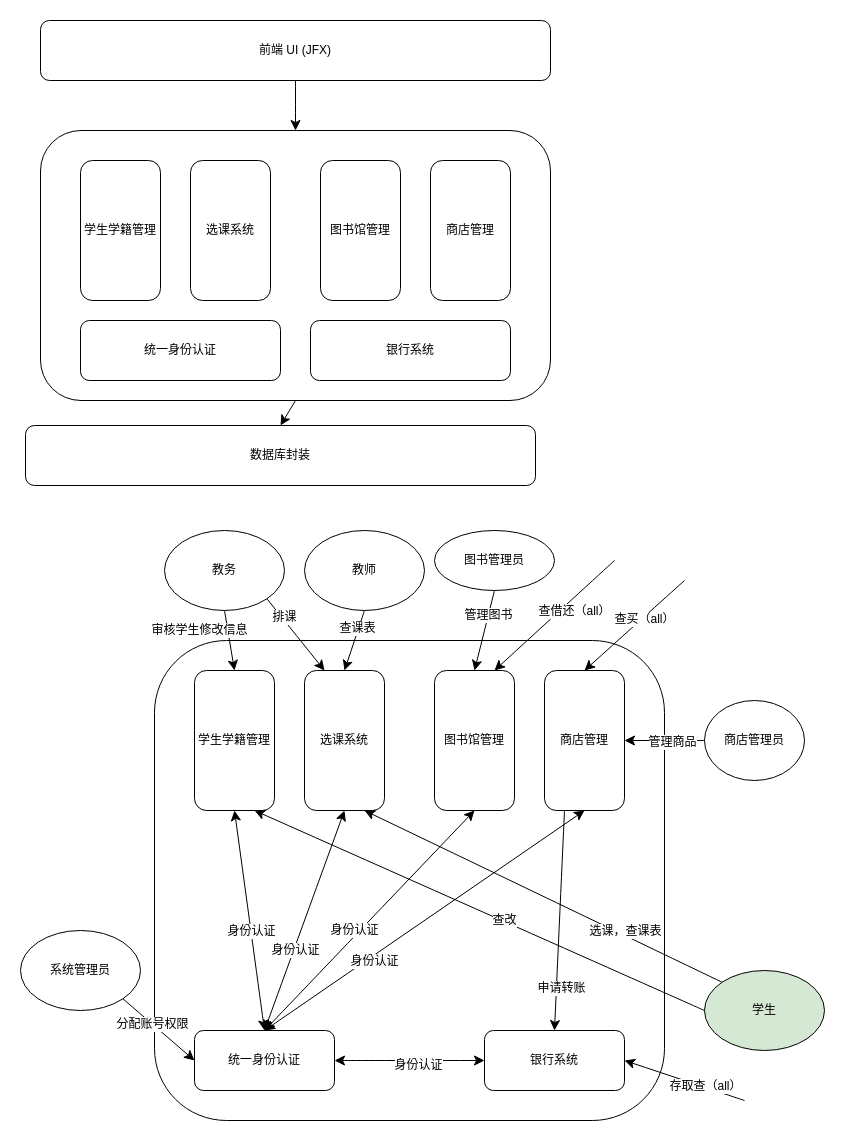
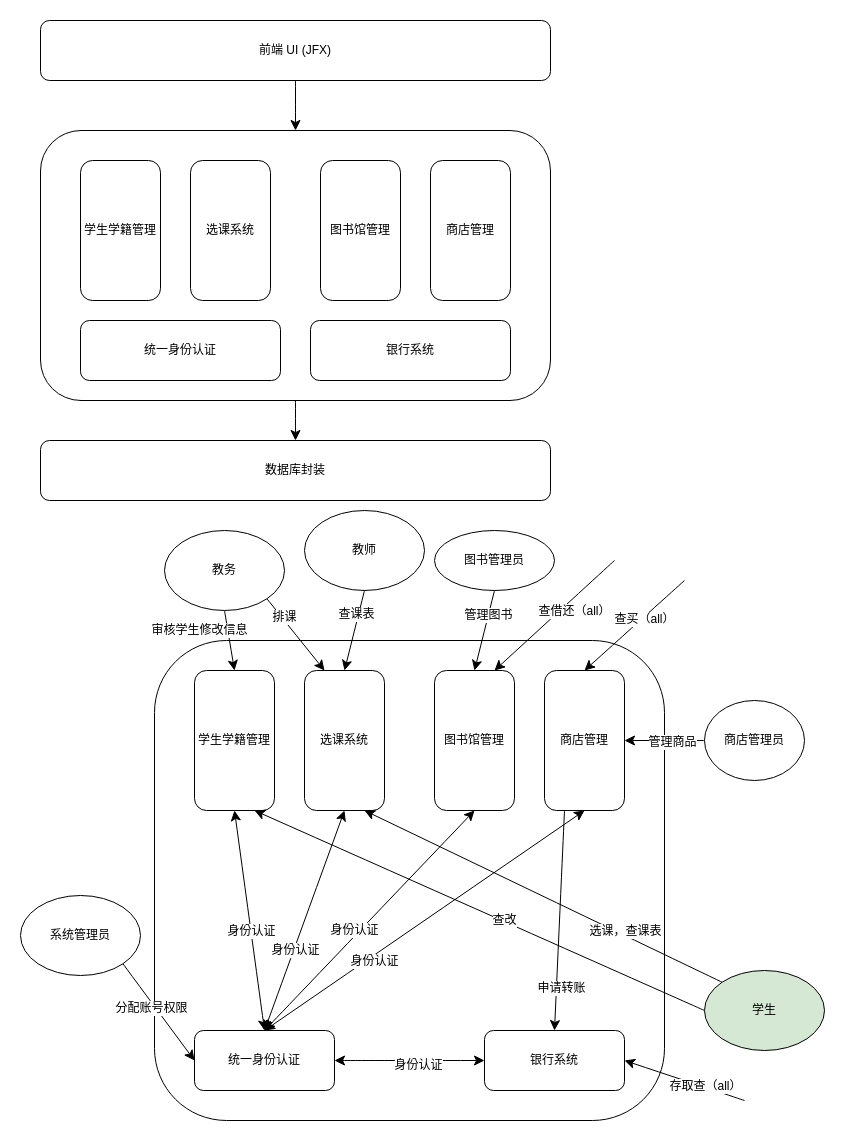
(281, 456) -> (296, 471)
(365, 571) -> (365, 551)
(81, 971) -> (81, 936)
